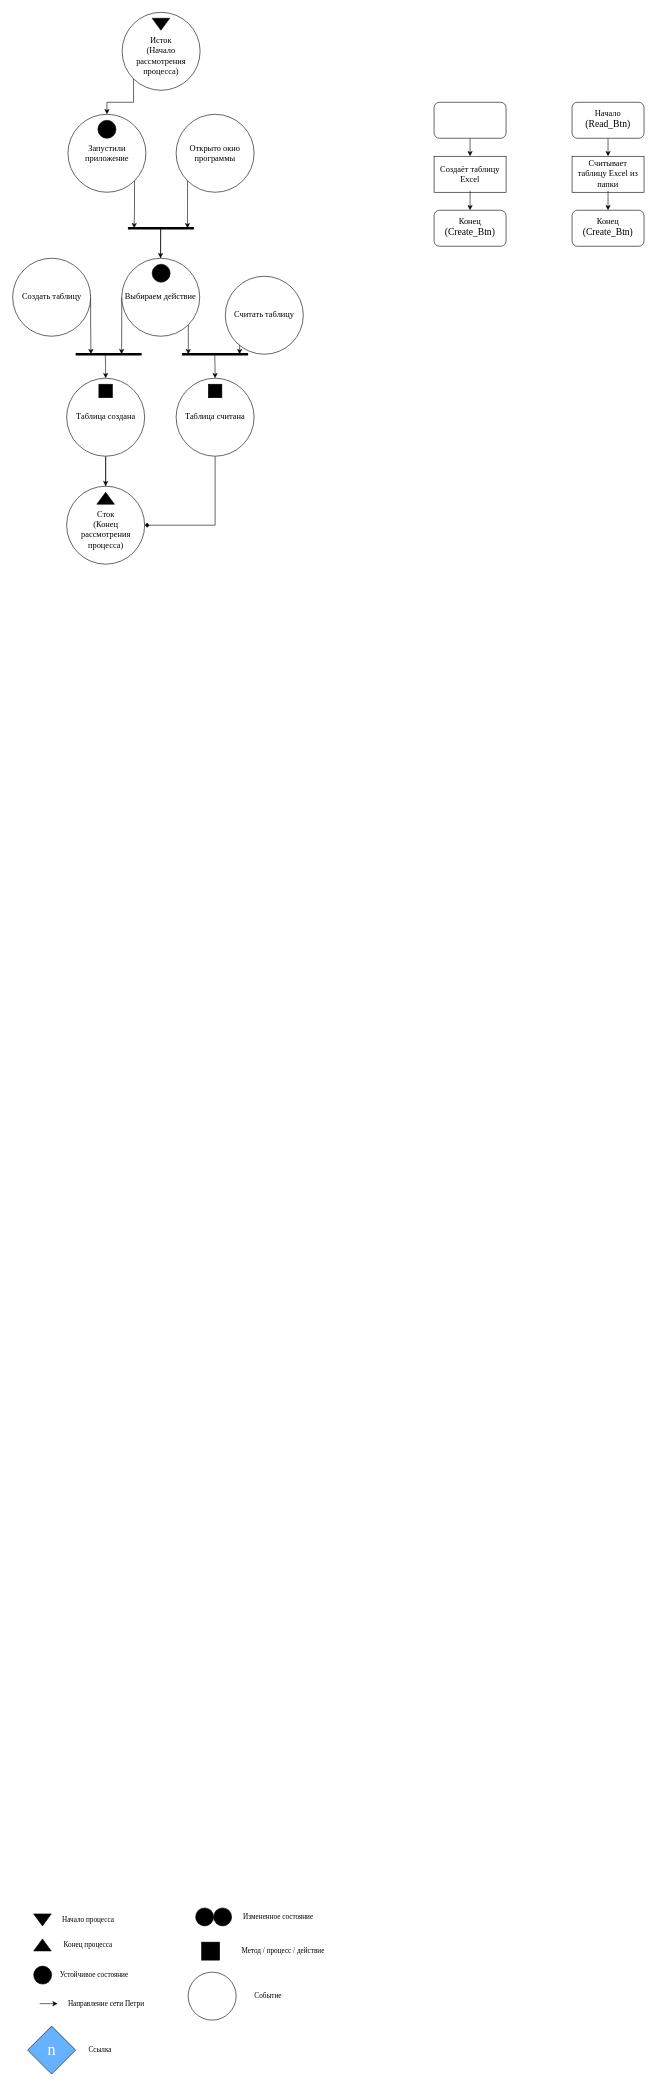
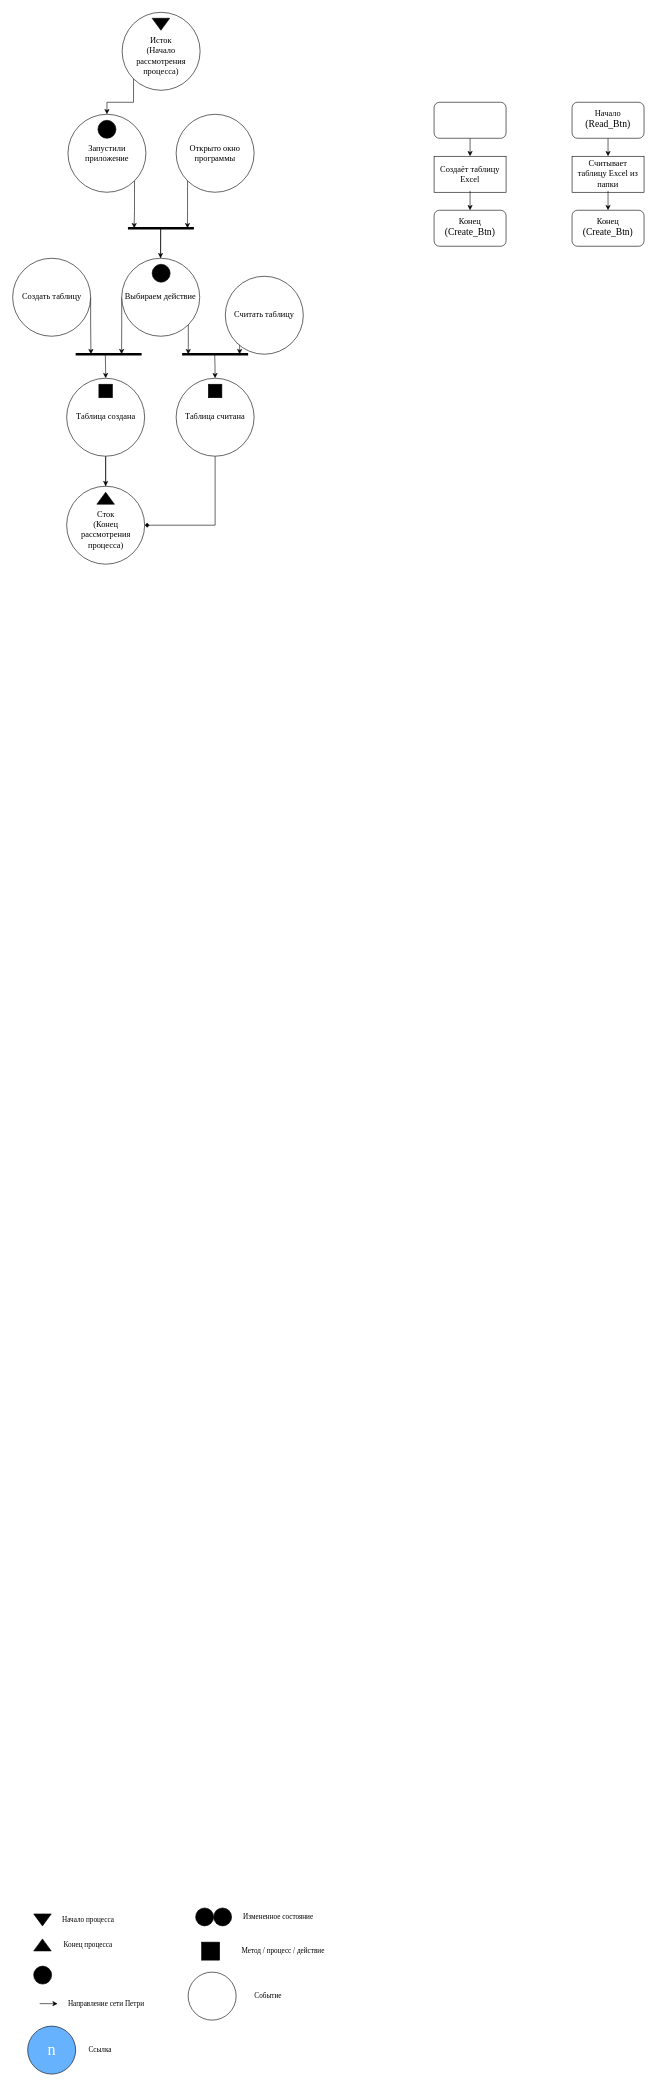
(94, 1976) -> none
(52, 2051) -> (52, 2051)
